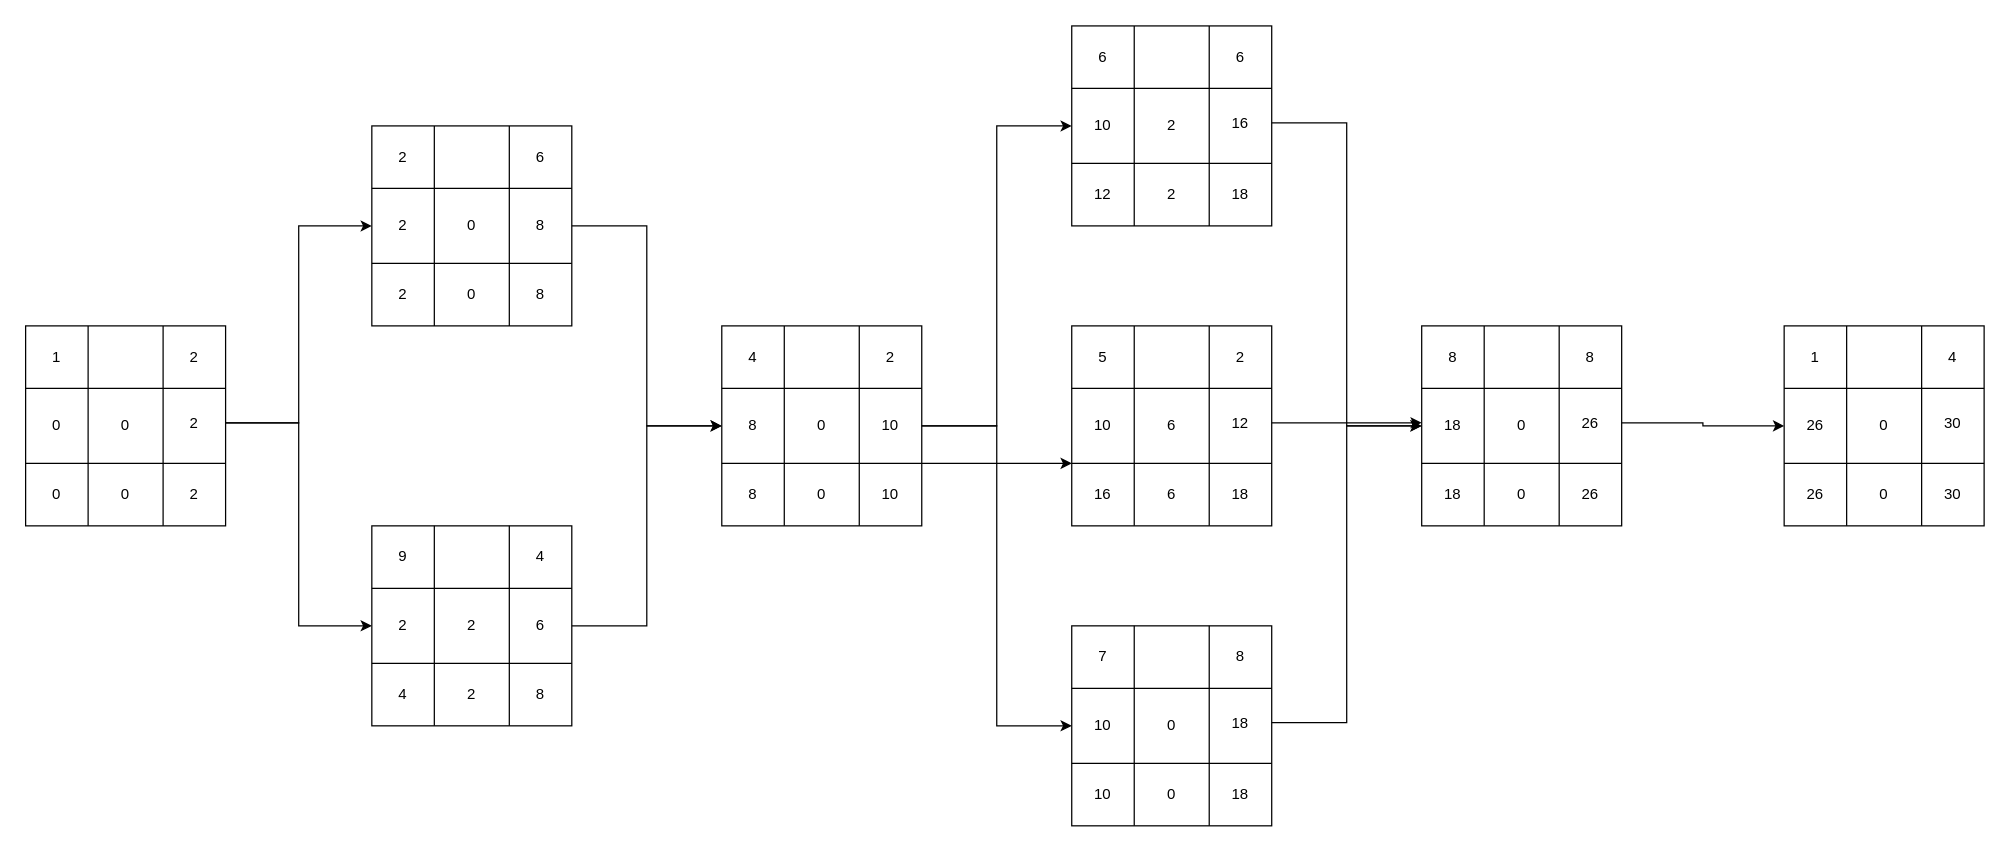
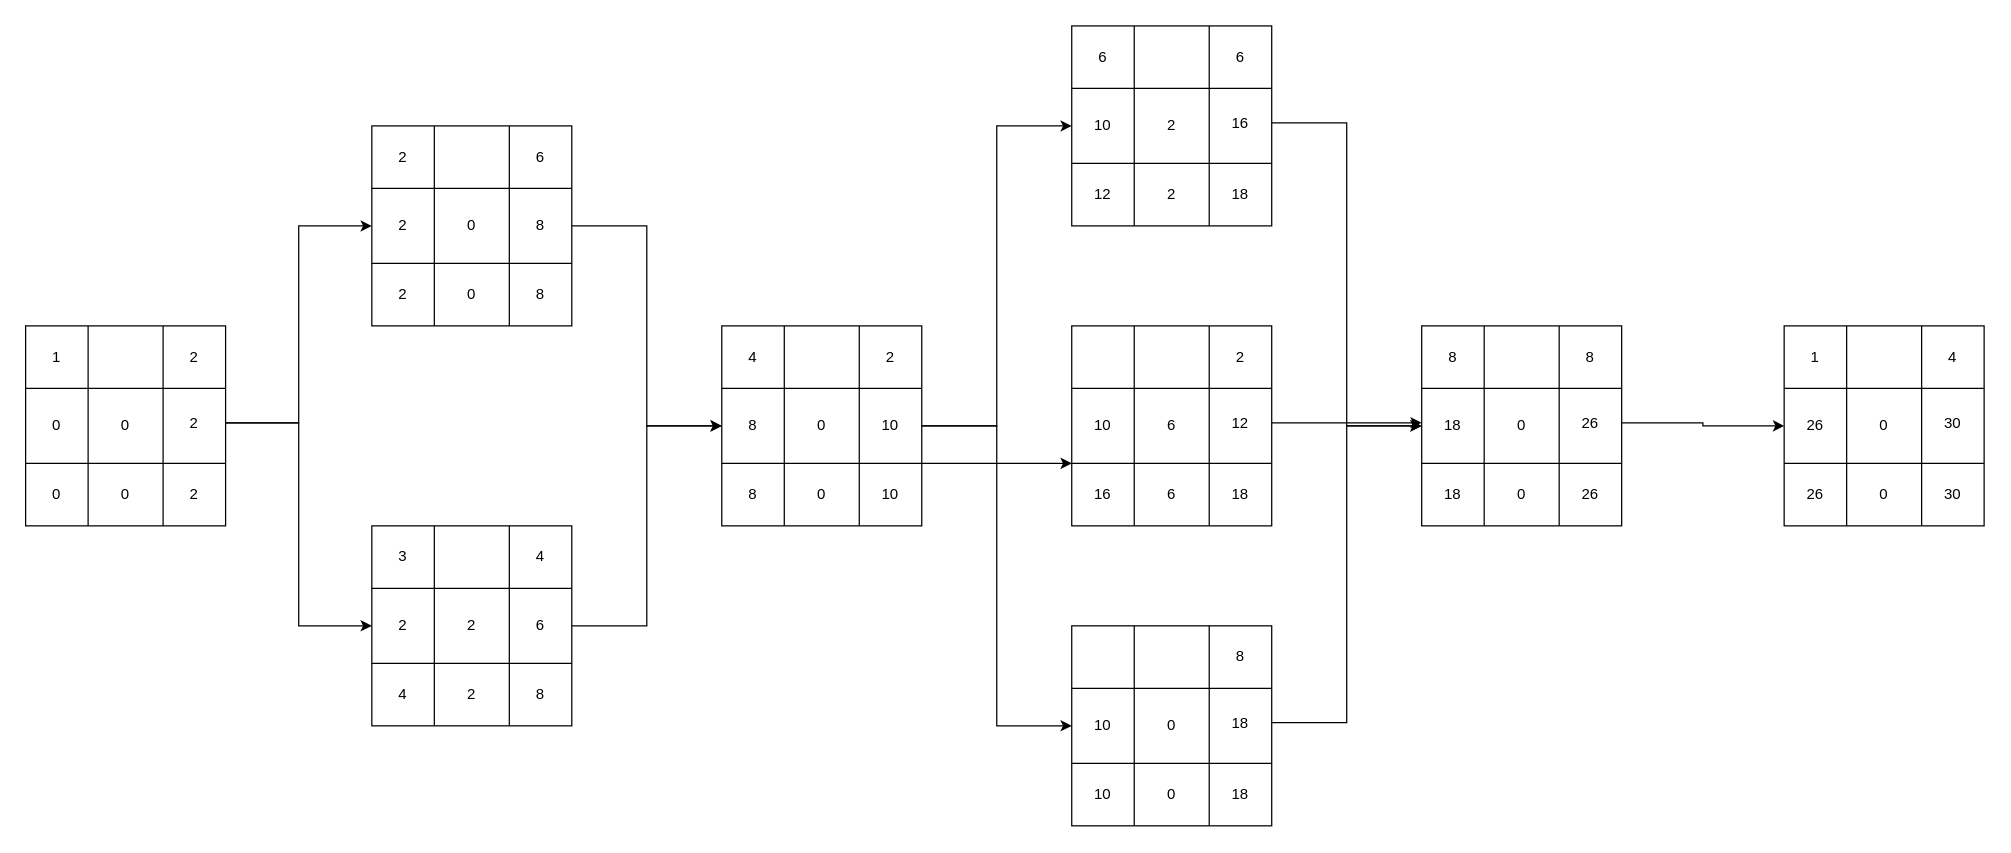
(1103, 357) -> none
(403, 557) -> (403, 557)
(1103, 657) -> none
